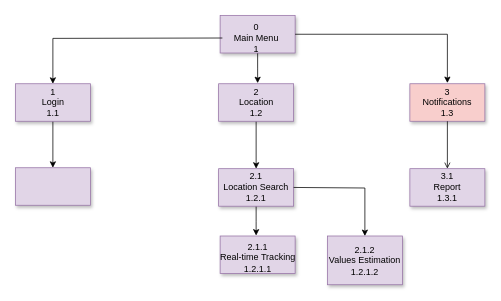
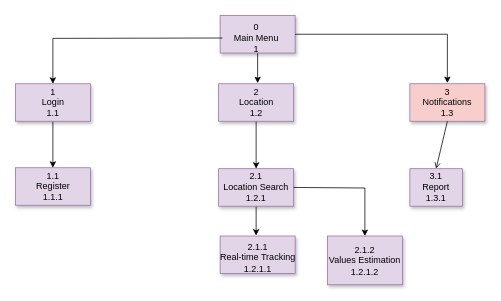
none -> (53, 186)
(447, 187) -> (436, 187)
